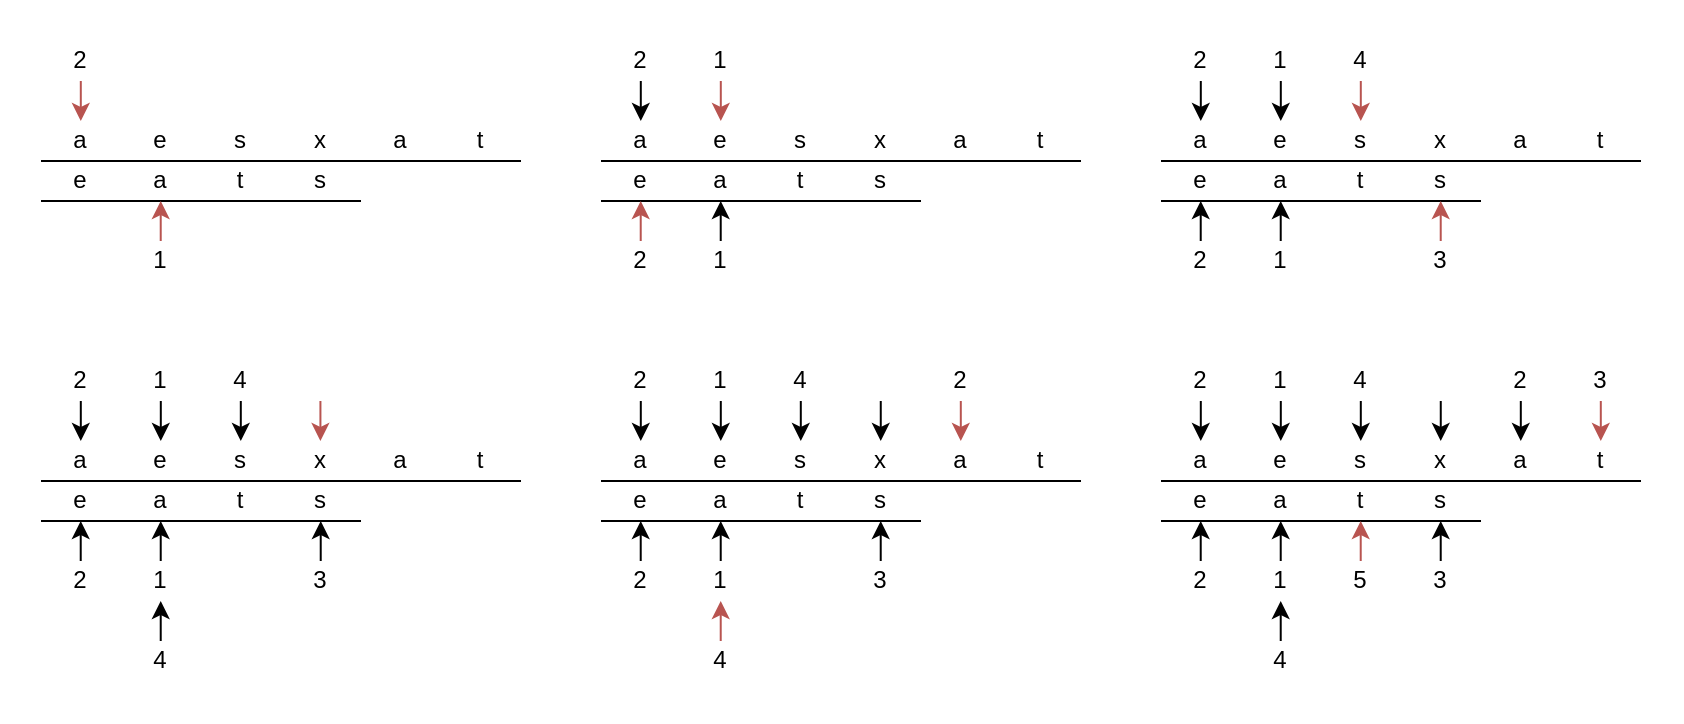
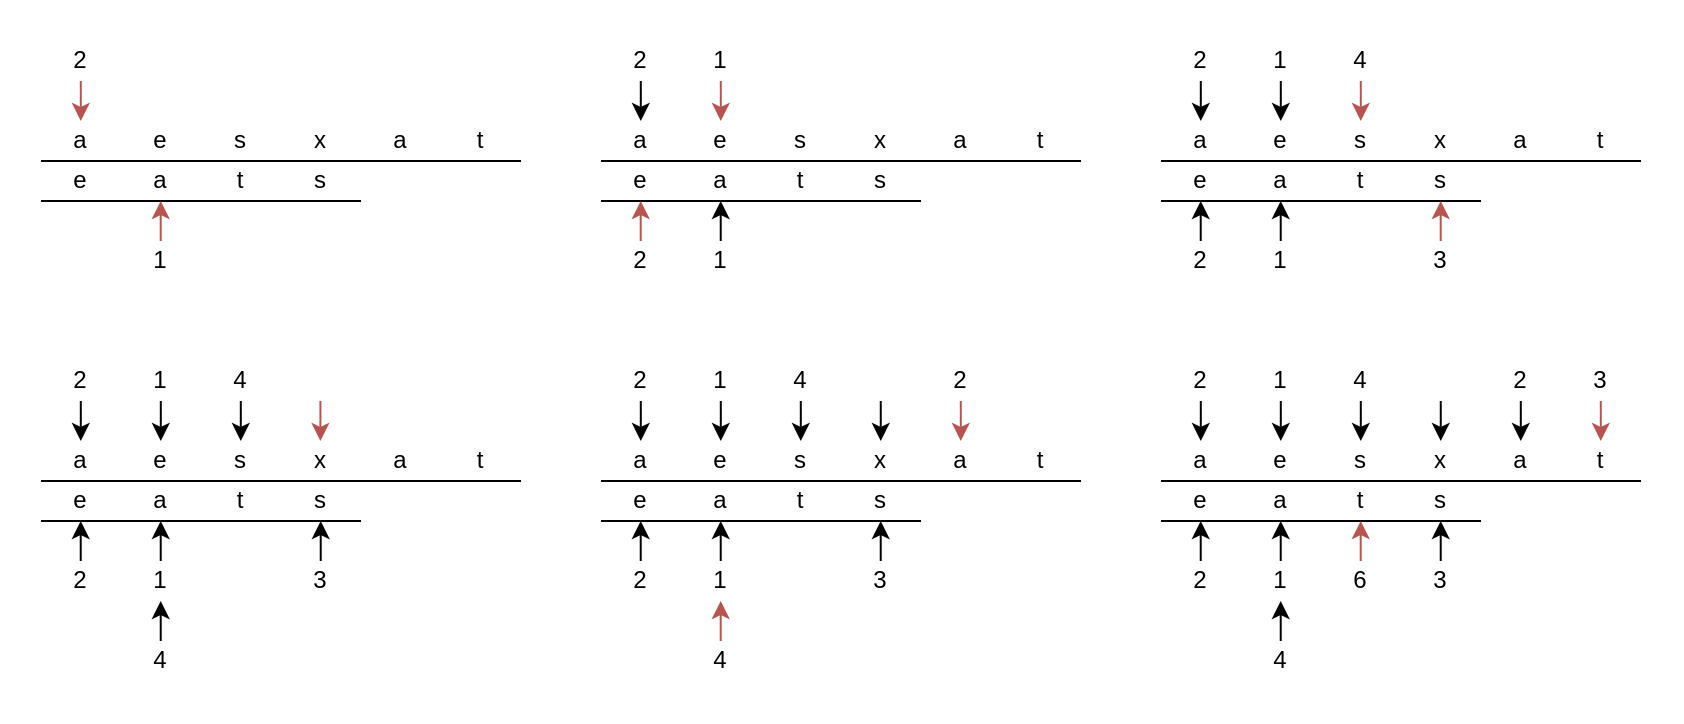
(1361, 581) -> (1361, 581)
